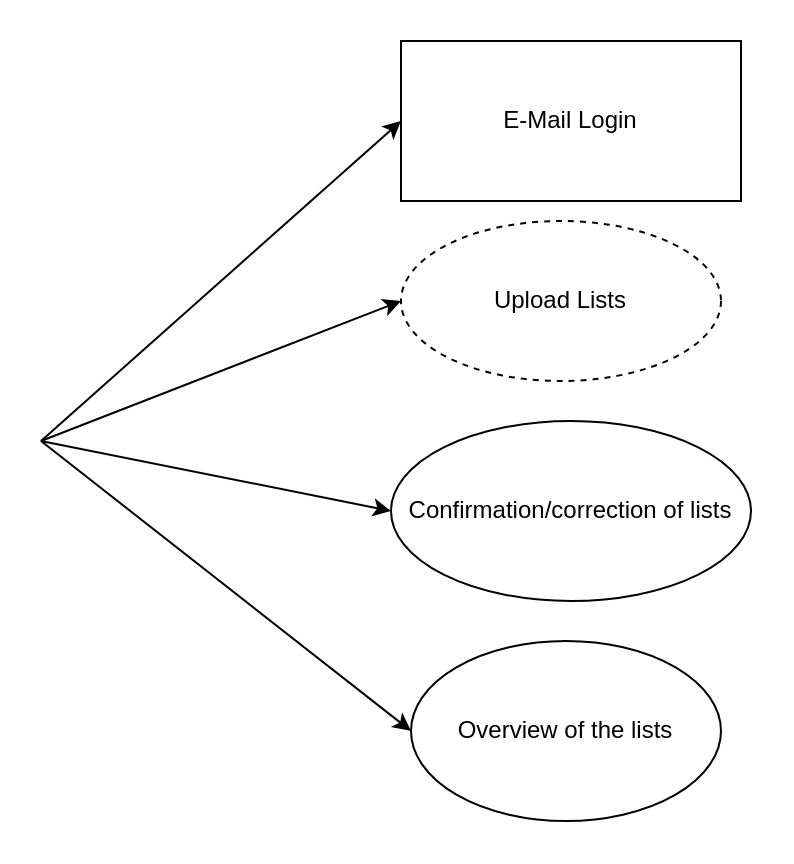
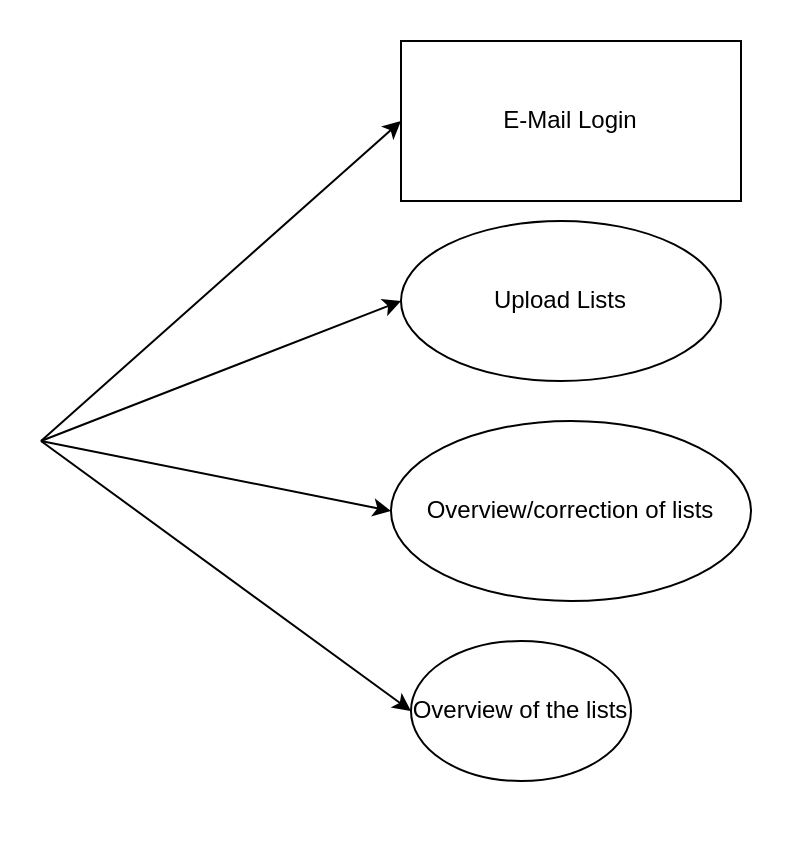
(561, 301) -> (561, 301)
(571, 511) -> (571, 511)
(566, 731) -> (521, 711)
